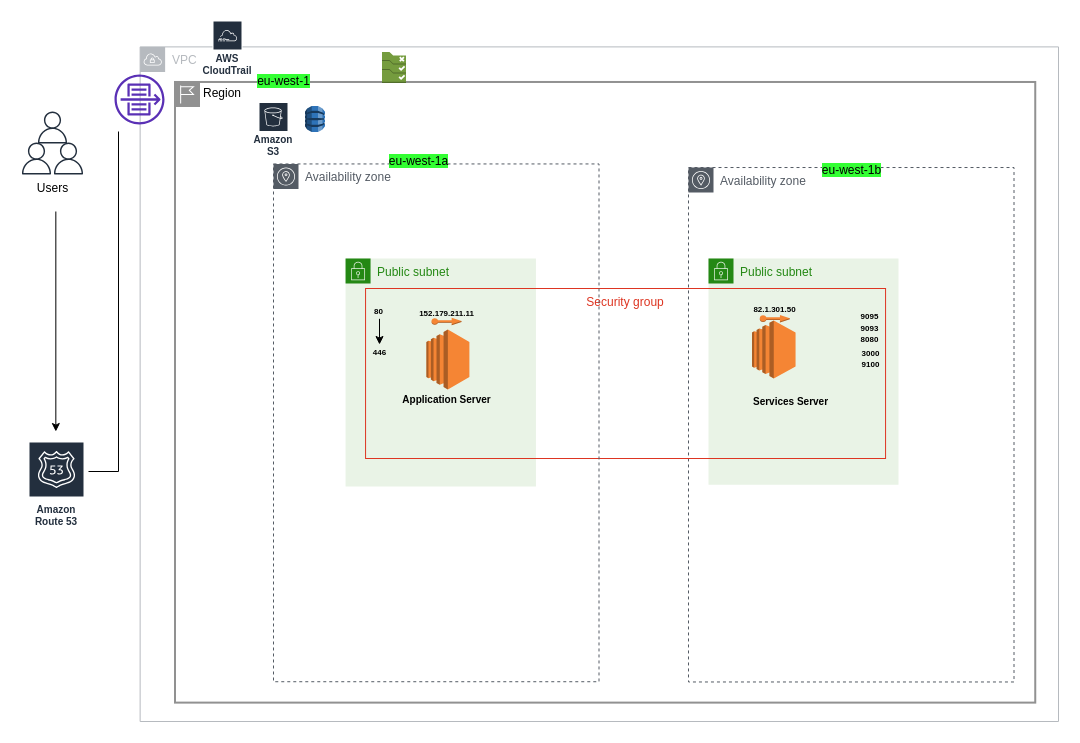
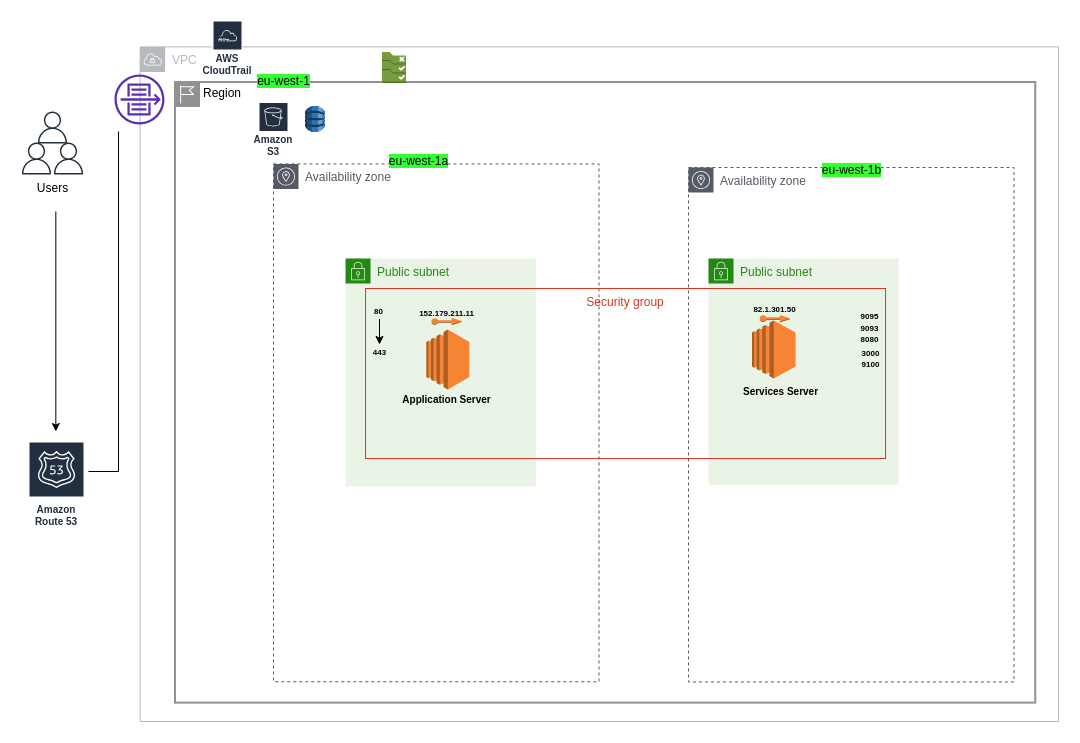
(380, 352) -> (380, 352)
(791, 402) -> (781, 392)
